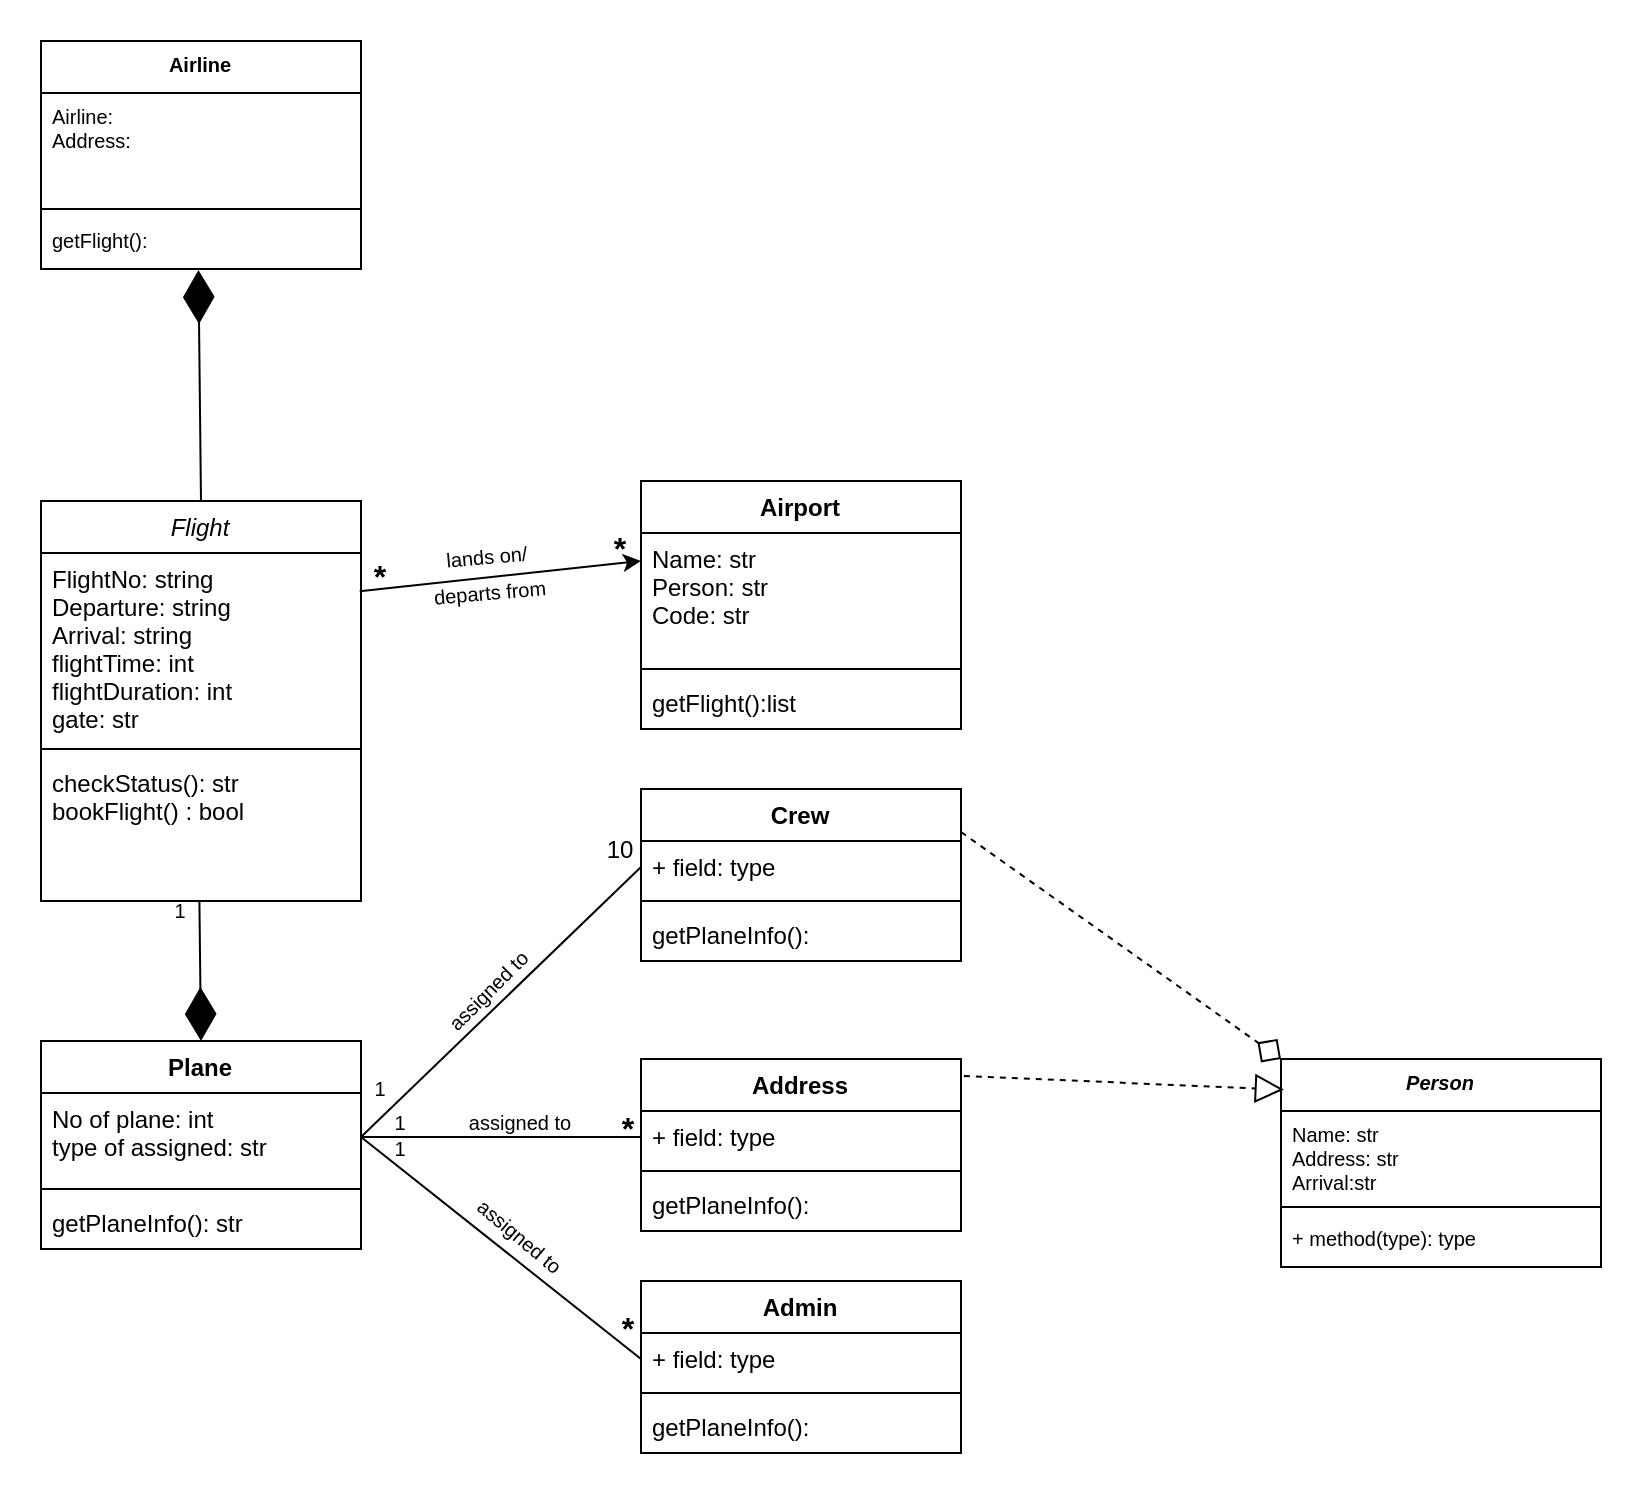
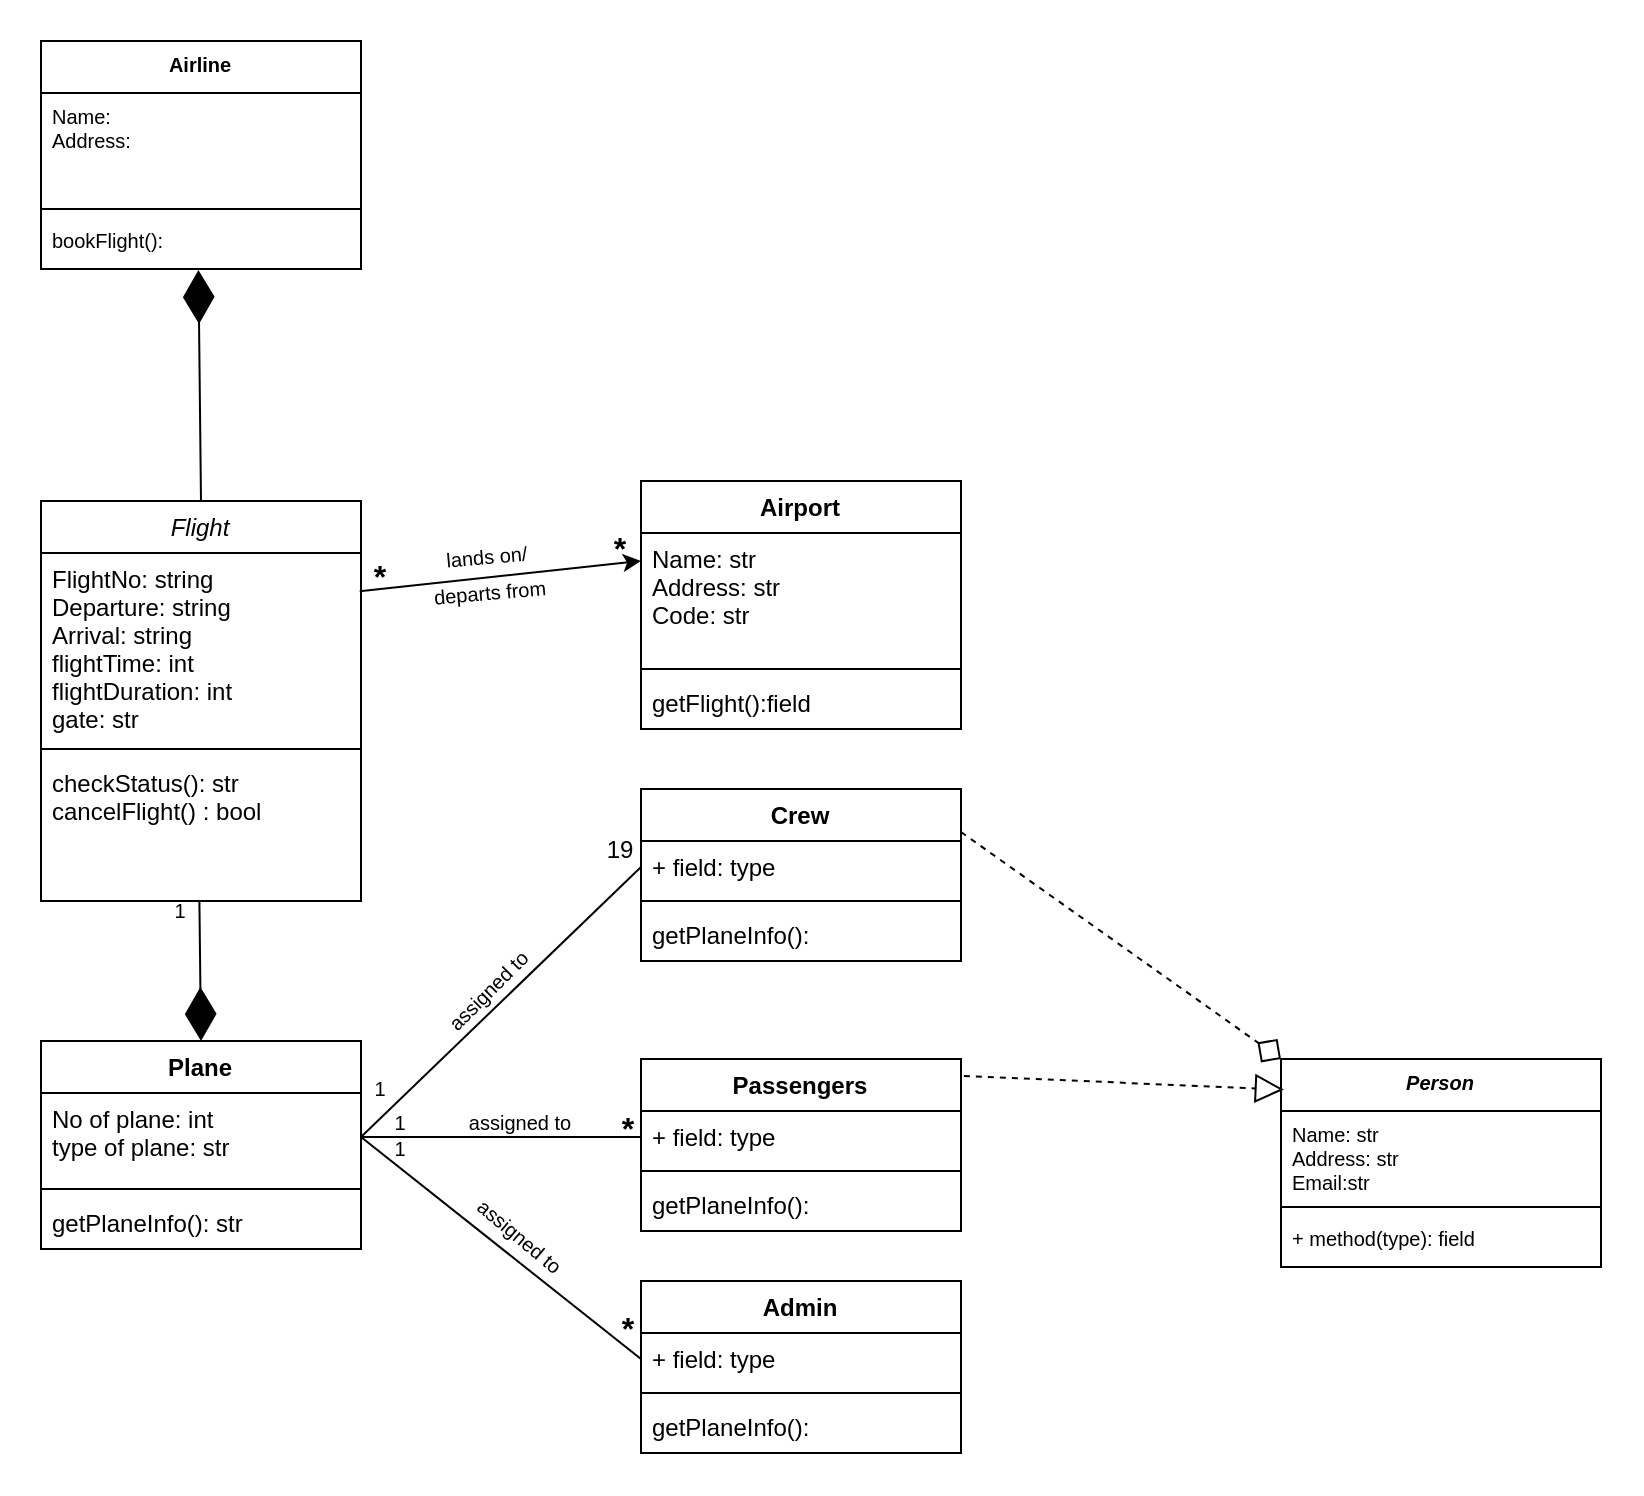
(86, 117) -> (77, 117)
(111, 241) -> (117, 241)
(706, 560) -> (706, 560)
(744, 704) -> (751, 704)
(167, 784) -> (167, 784)
(621, 851) -> (621, 851)
(800, 1086) -> (800, 1086)
(141, 1120) -> (141, 1120)
(1337, 1135) -> (1337, 1135)
(1396, 1239) -> (1397, 1239)
